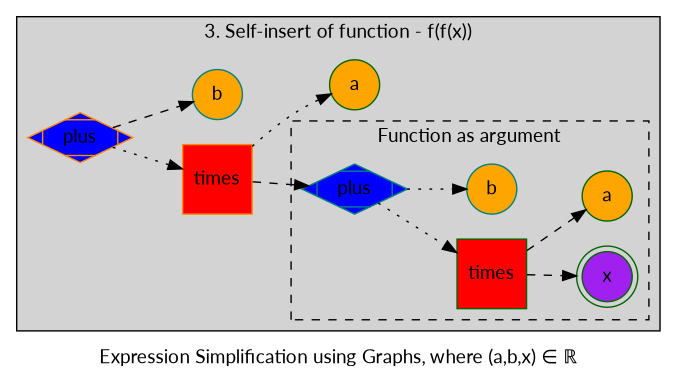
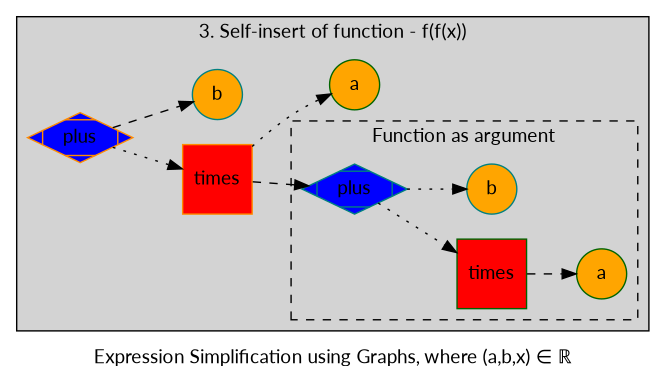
(607, 277) -> none
